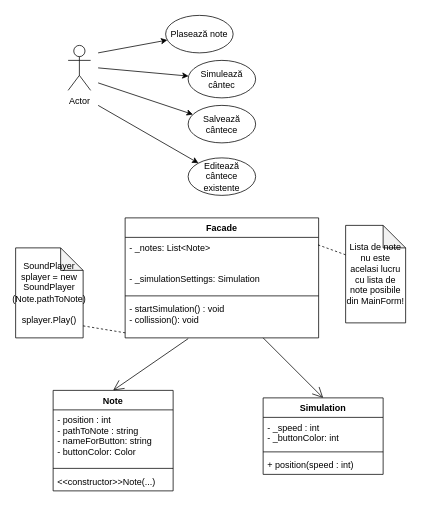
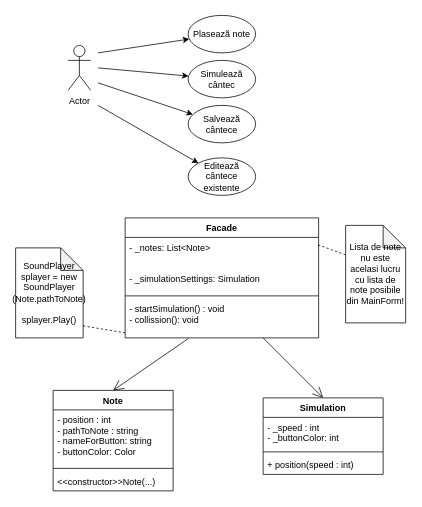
(199, 34) -> (222, 34)
